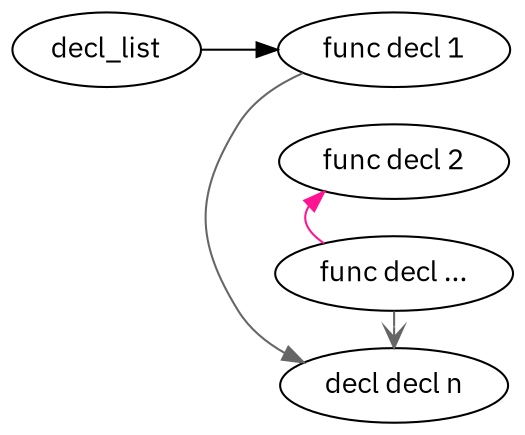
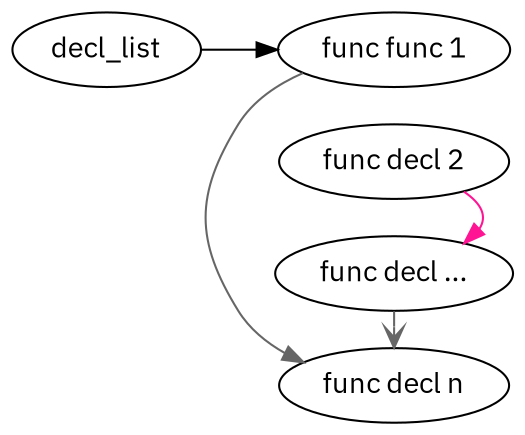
(394, 50) -> (394, 50)
(308, 228) -> (480, 207)
(394, 385) -> (394, 385)
